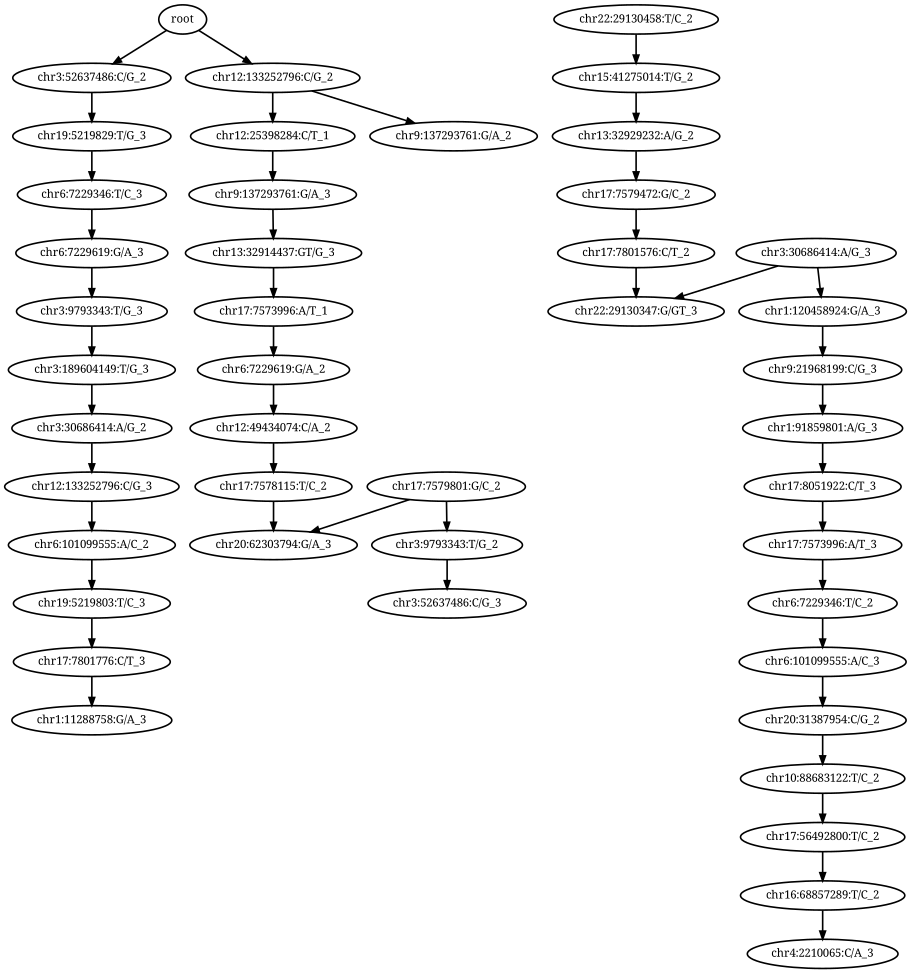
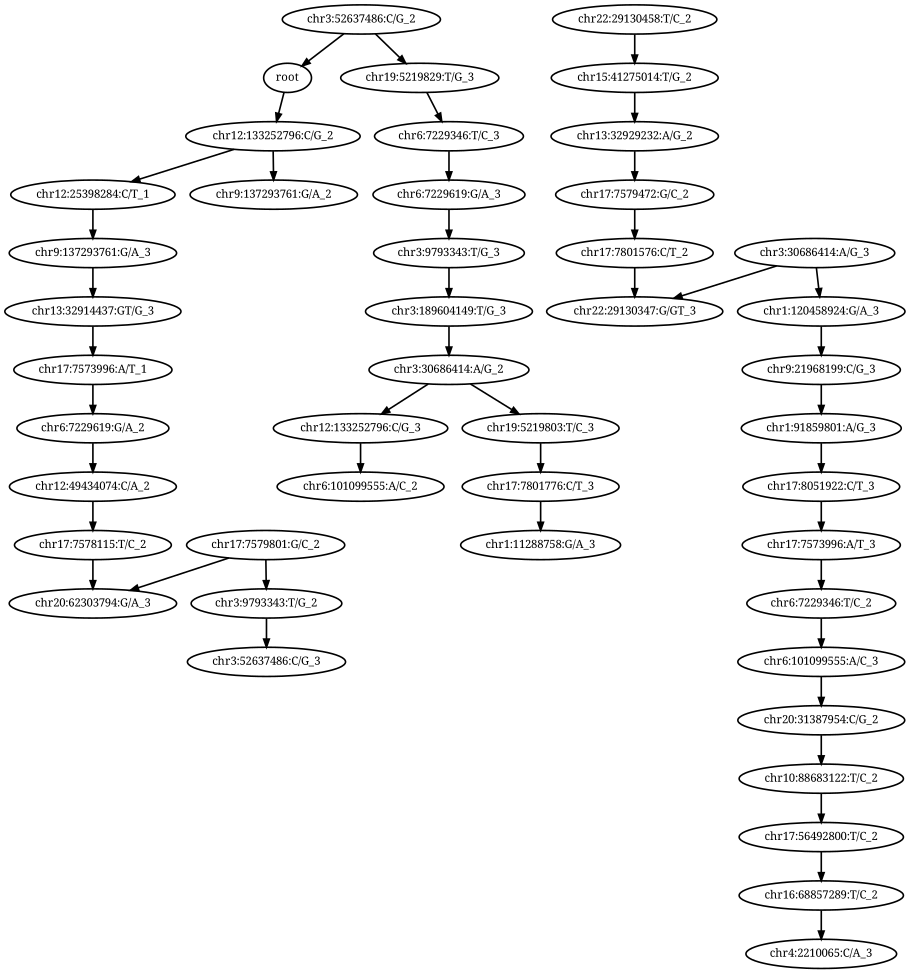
(143, 45) -> (326, 47)
(92, 570) -> (491, 397)
